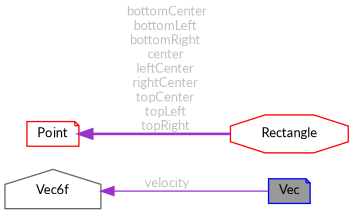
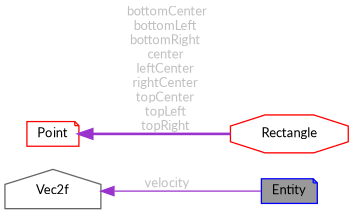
(53, 191) -> (53, 191)
(289, 191) -> (289, 191)
